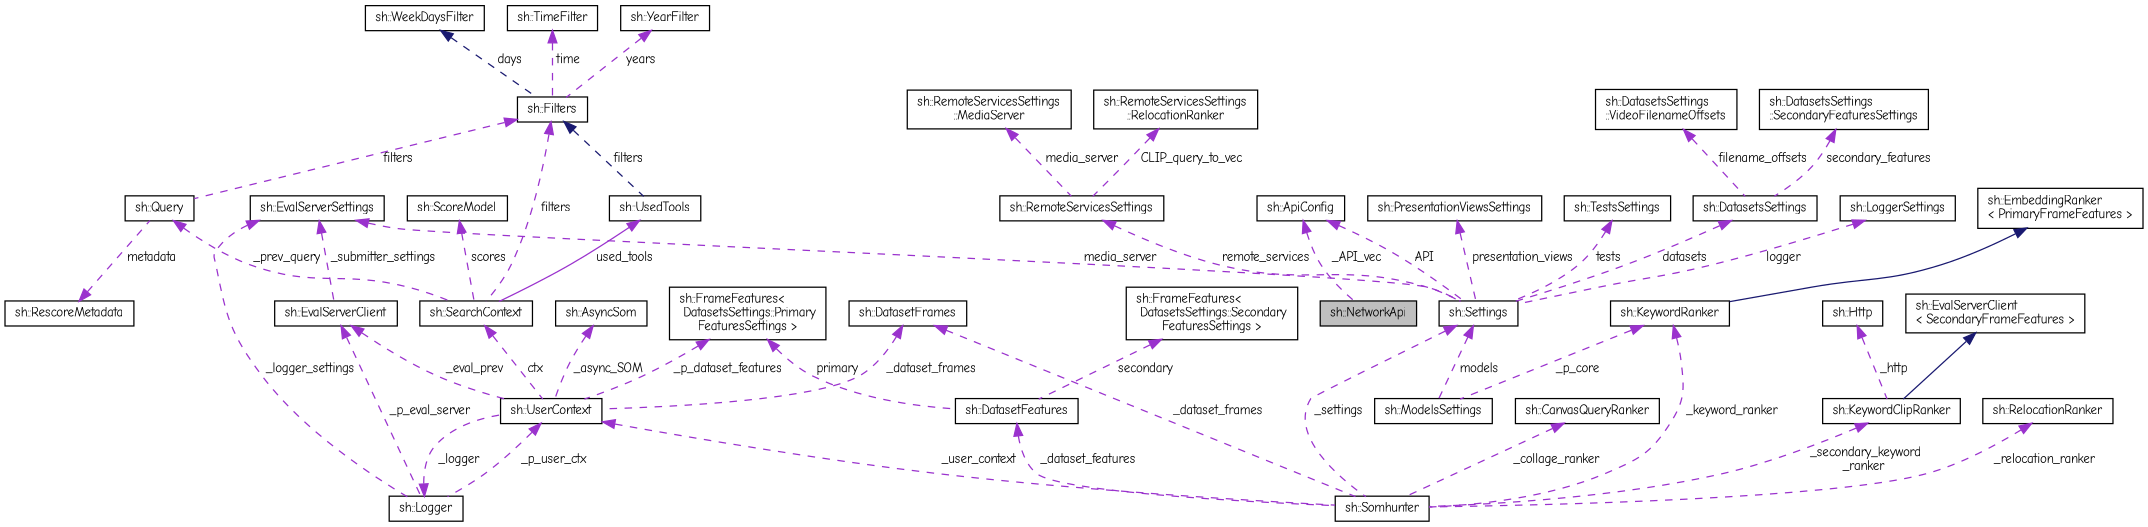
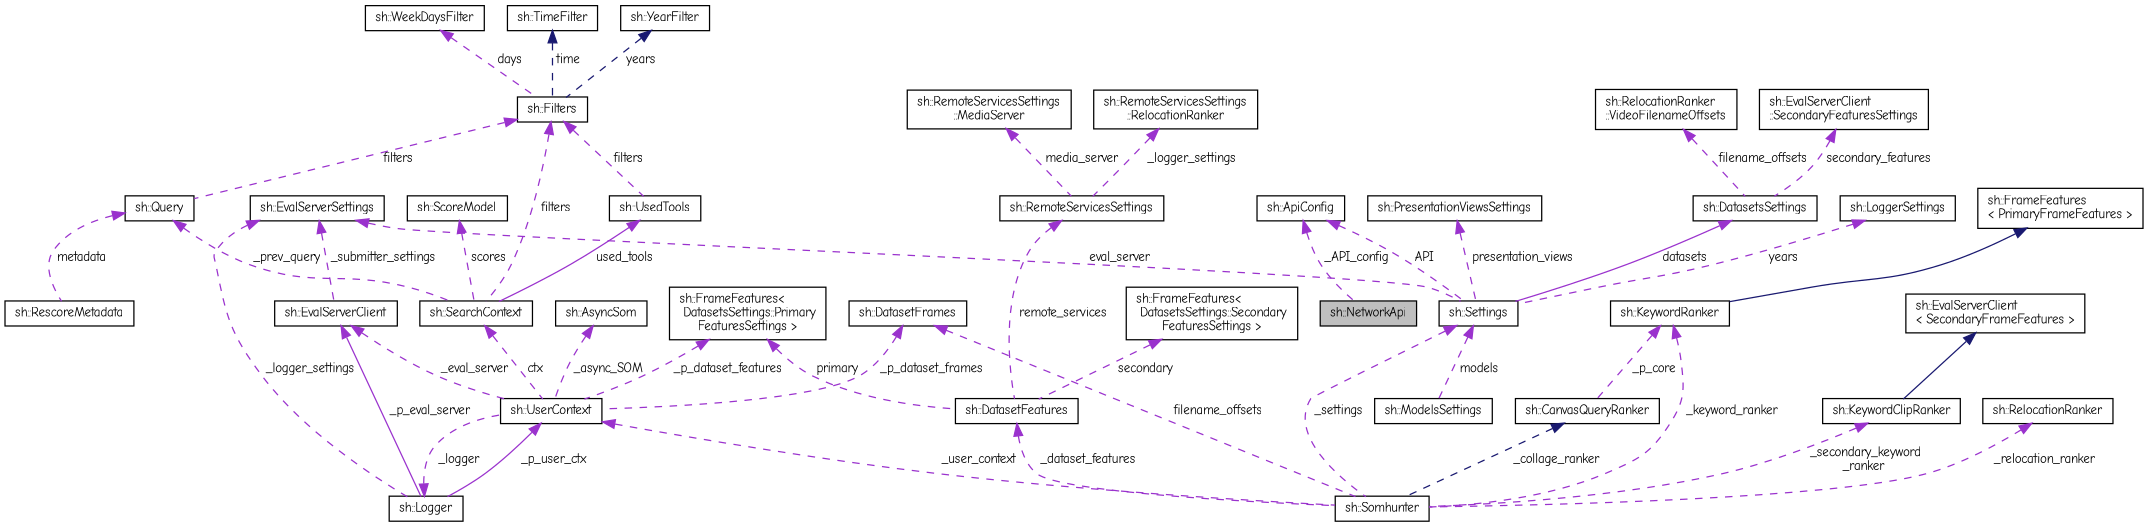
(494, 68) -> (494, 68)
(604, 68) -> (604, 68)
(552, 70) -> (552, 70)
(1666, 109) -> (1666, 109)
(1844, 109) -> (1844, 109)
(1190, 159) -> (1190, 159)
(608, 163) -> (608, 163)
(1617, 208) -> none
(2060, 208) -> (2060, 208)
(119, 256) -> (58, 244)
(1118, 258) -> (1118, 258)
(1355, 258) -> (1355, 258)
(1782, 258) -> (1782, 258)
(1206, 261) -> (1011, 307)
(1619, 267) -> (1619, 267)
(1853, 313) -> none
(1546, 365) -> (1624, 367)
(473, 369) -> (473, 369)
(930, 369) -> (930, 369)
(1216, 411) -> (1216, 411)
(384, 417) -> (384, 417)
(1479, 463) -> (1479, 463)
(492, 468) -> (492, 468)
